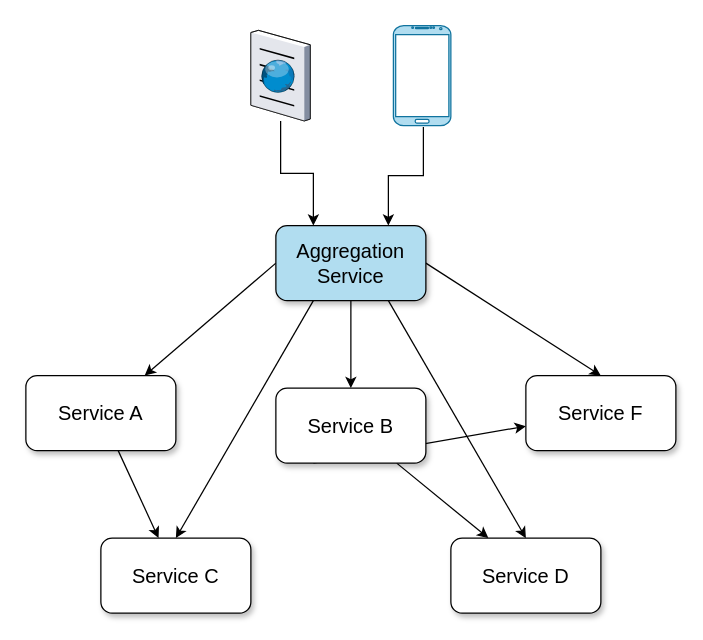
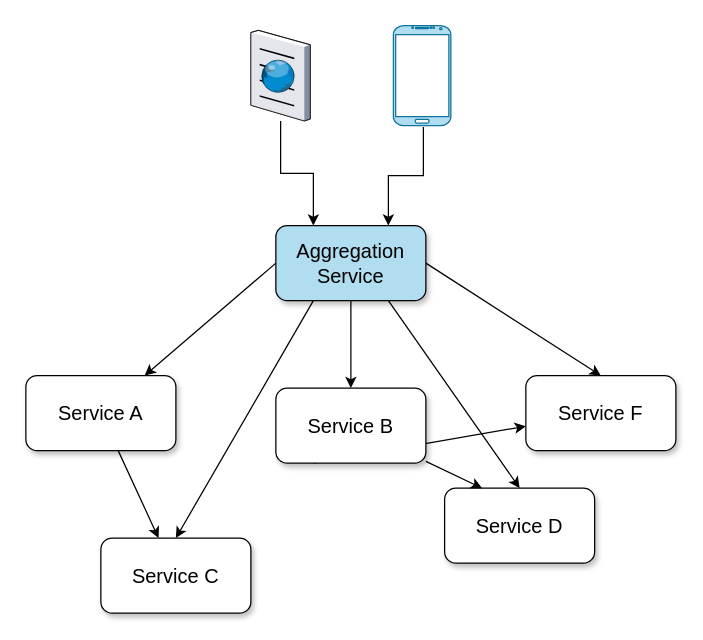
(526, 576) -> (519, 526)
